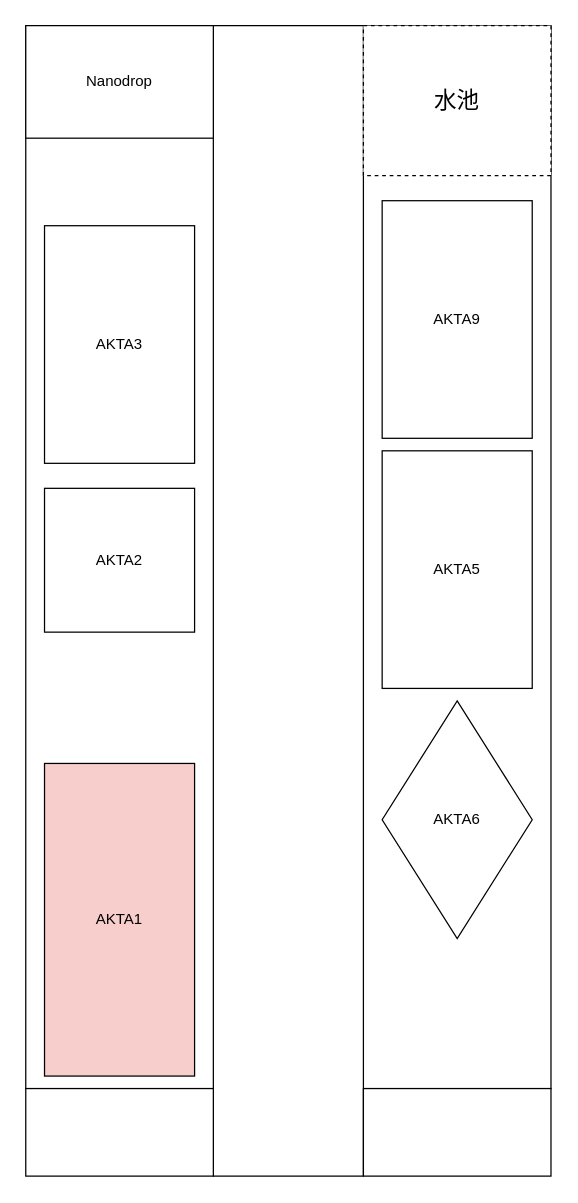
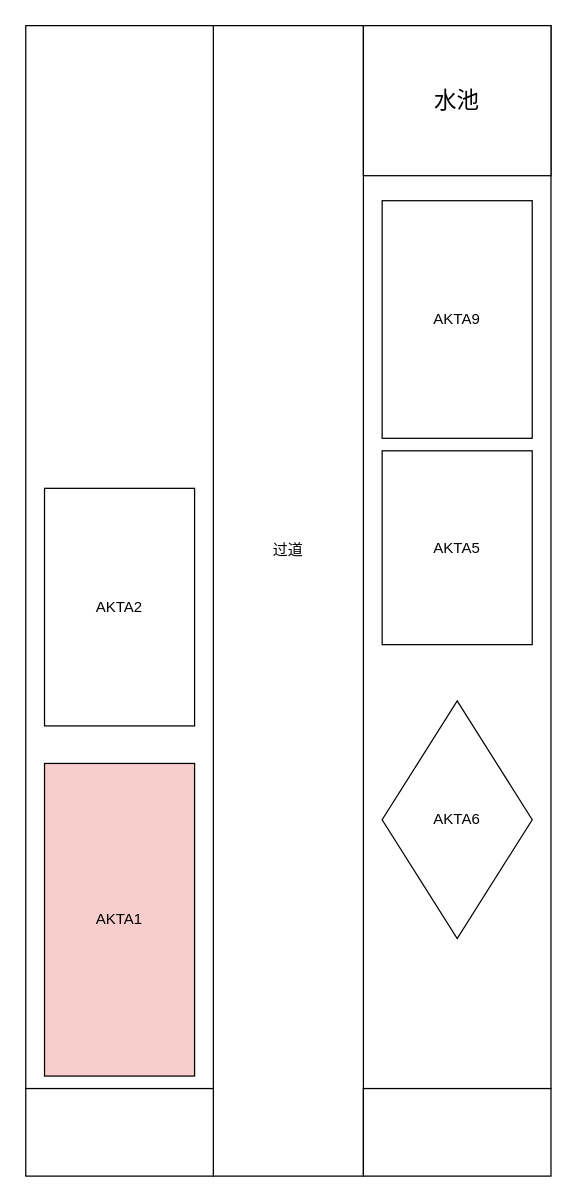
(119, 82) -> none
(457, 101) -> (457, 101)
(119, 344) -> none
none -> (288, 551)
(119, 560) -> (119, 607)
(457, 569) -> (457, 548)
